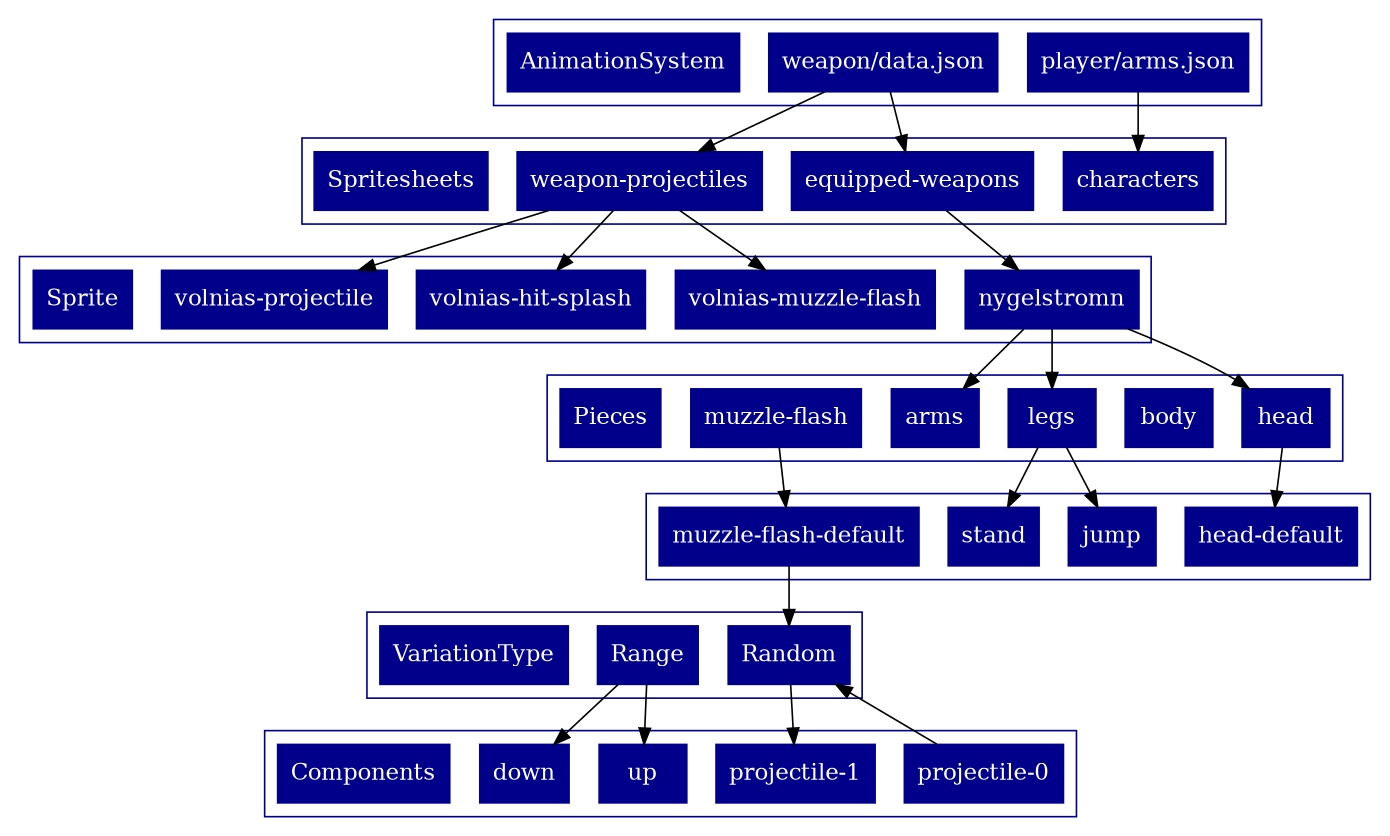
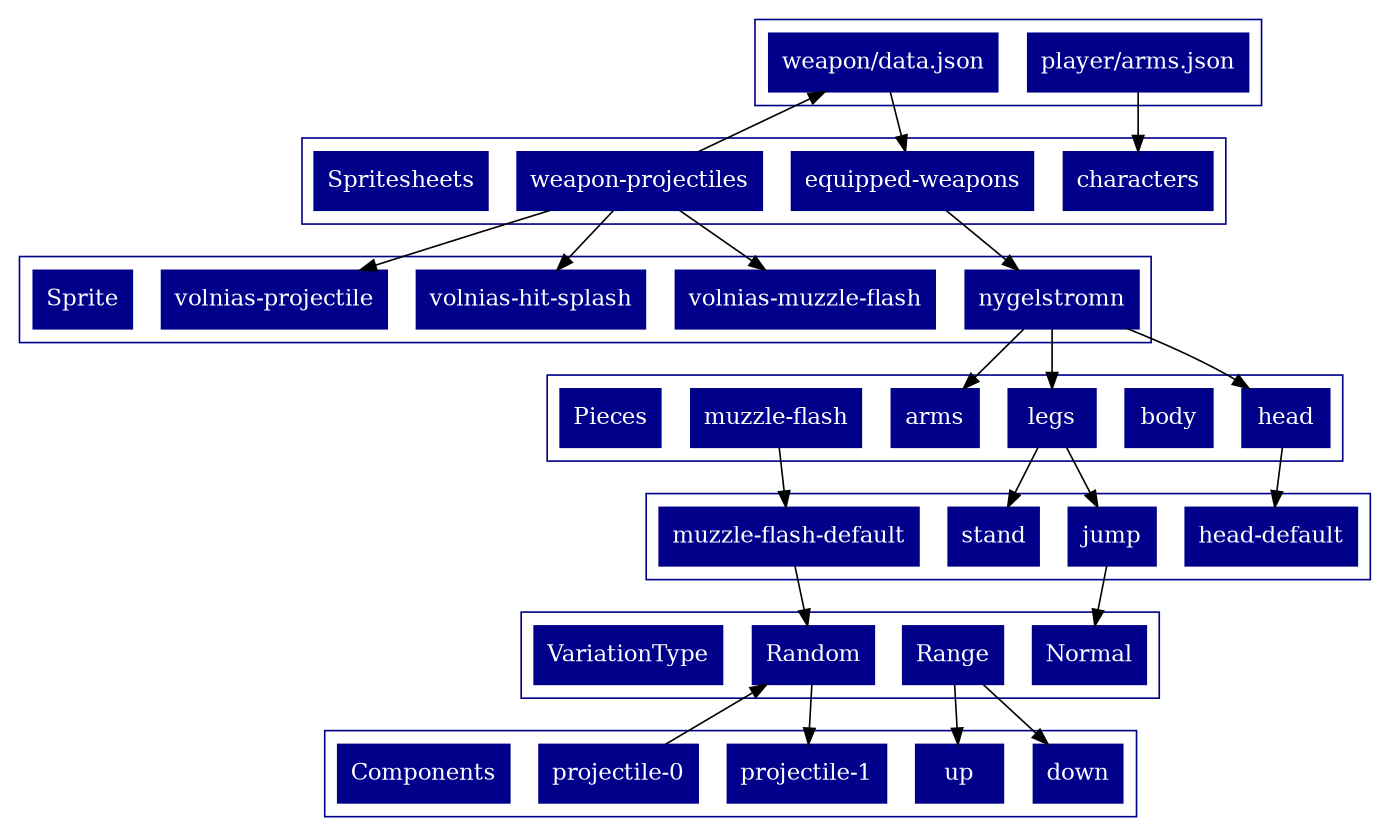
(623, 63) -> none
(769, 118) -> (754, 125)
none -> (1089, 655)
